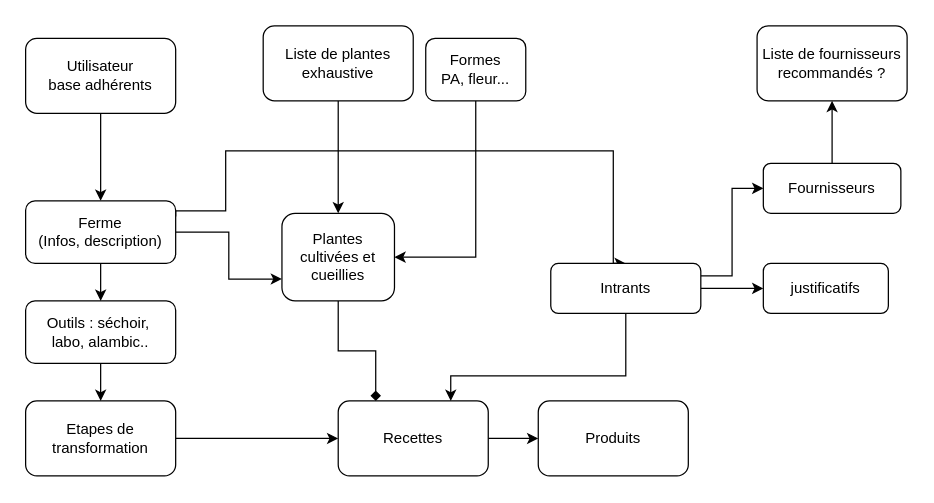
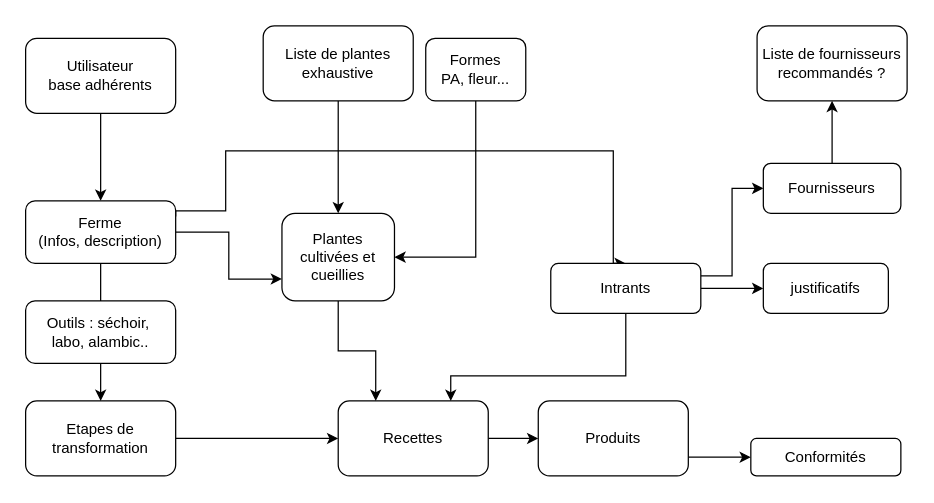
(101, 291) -> (101, 295)
(376, 390) -> (376, 391)
none -> (715, 457)
none -> (826, 457)
